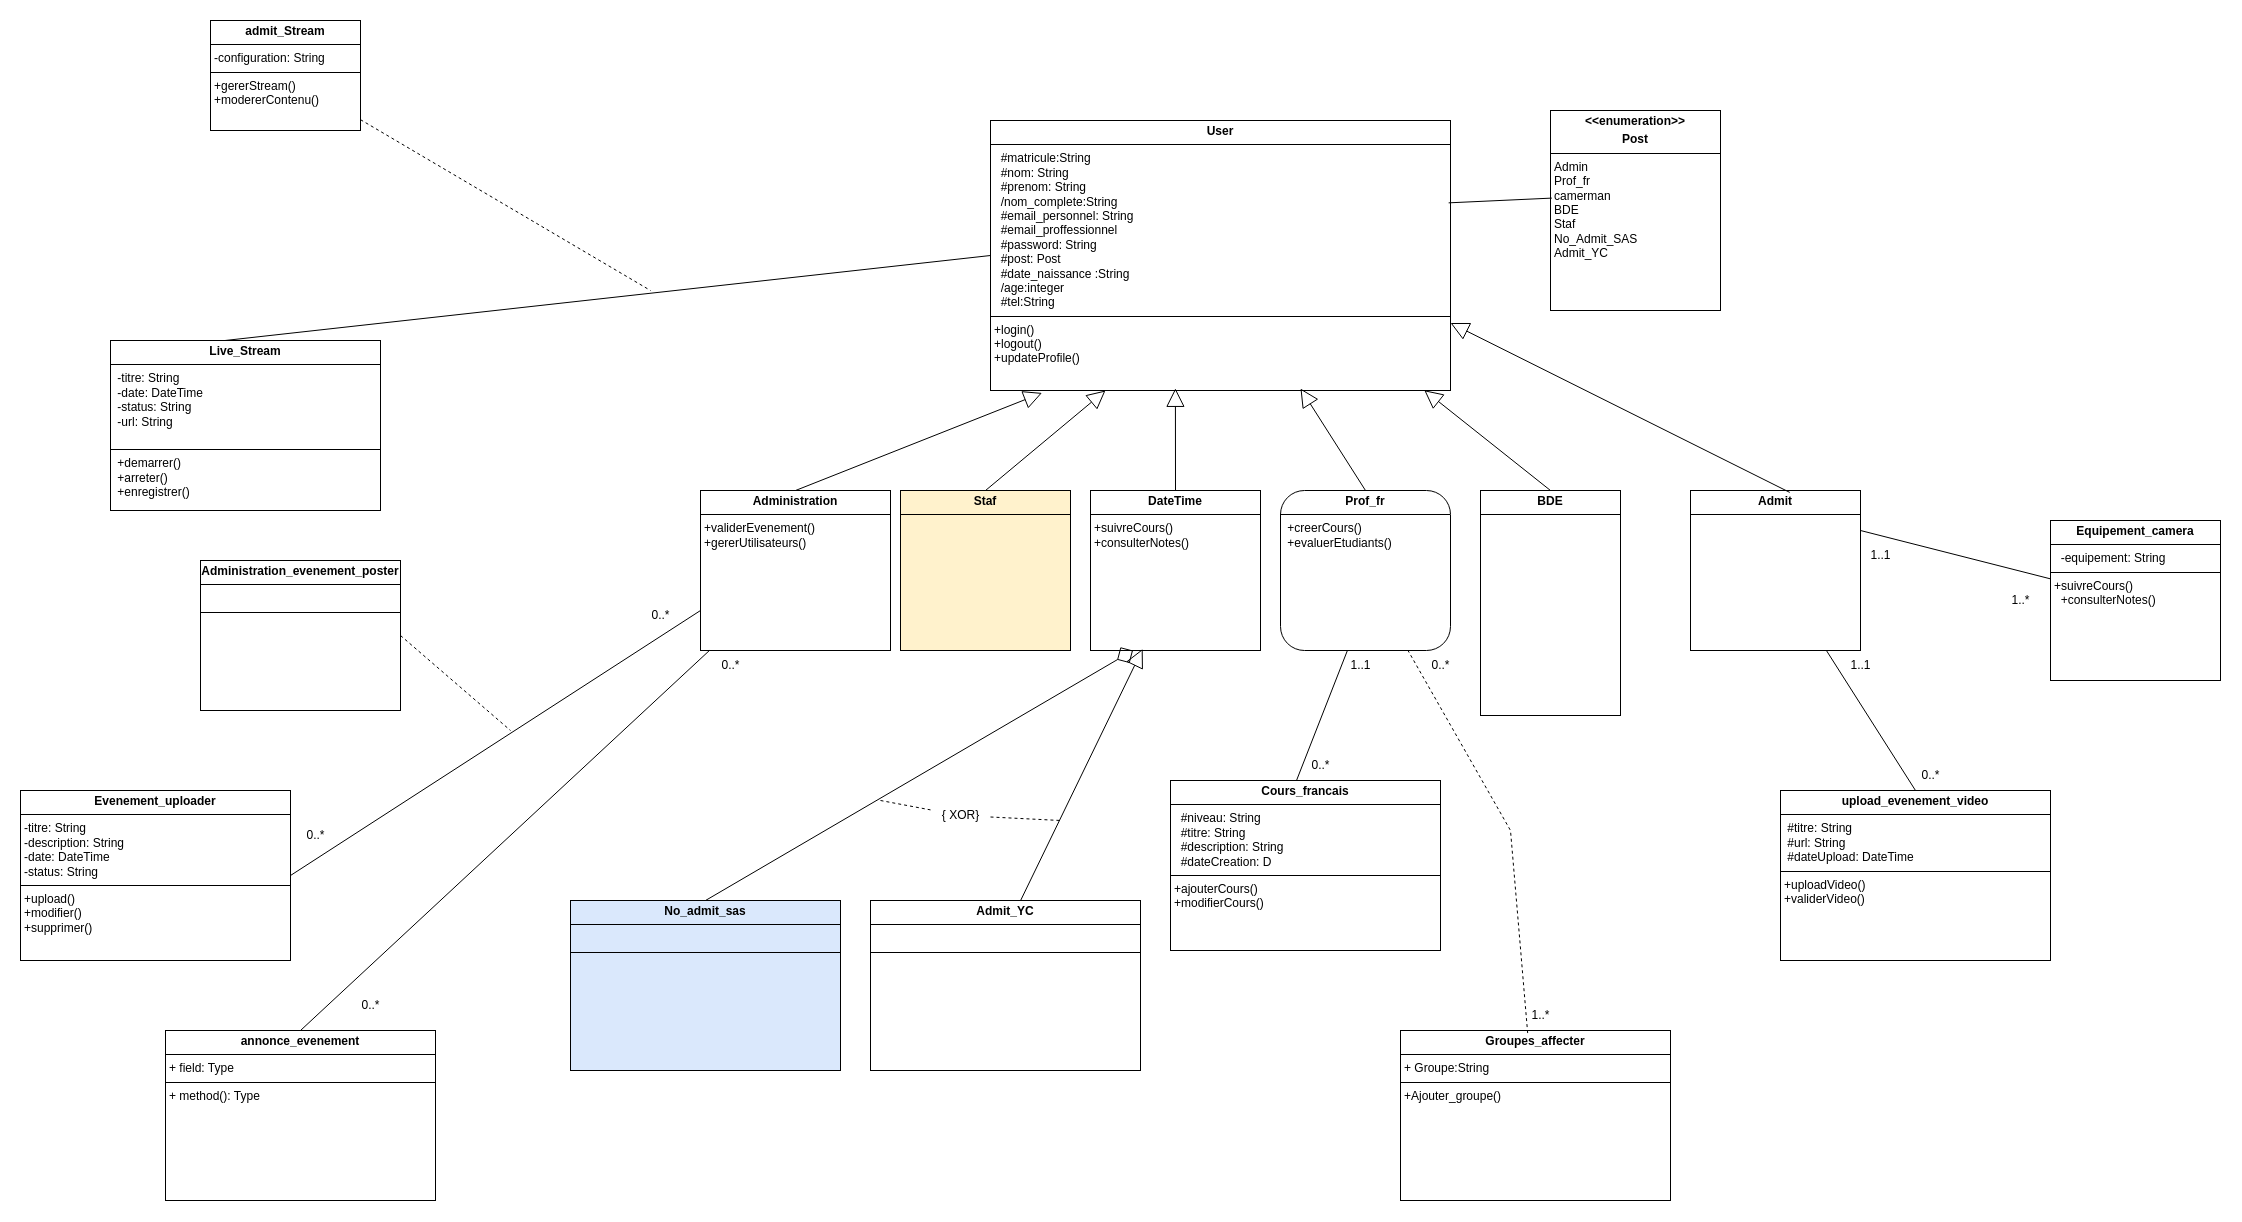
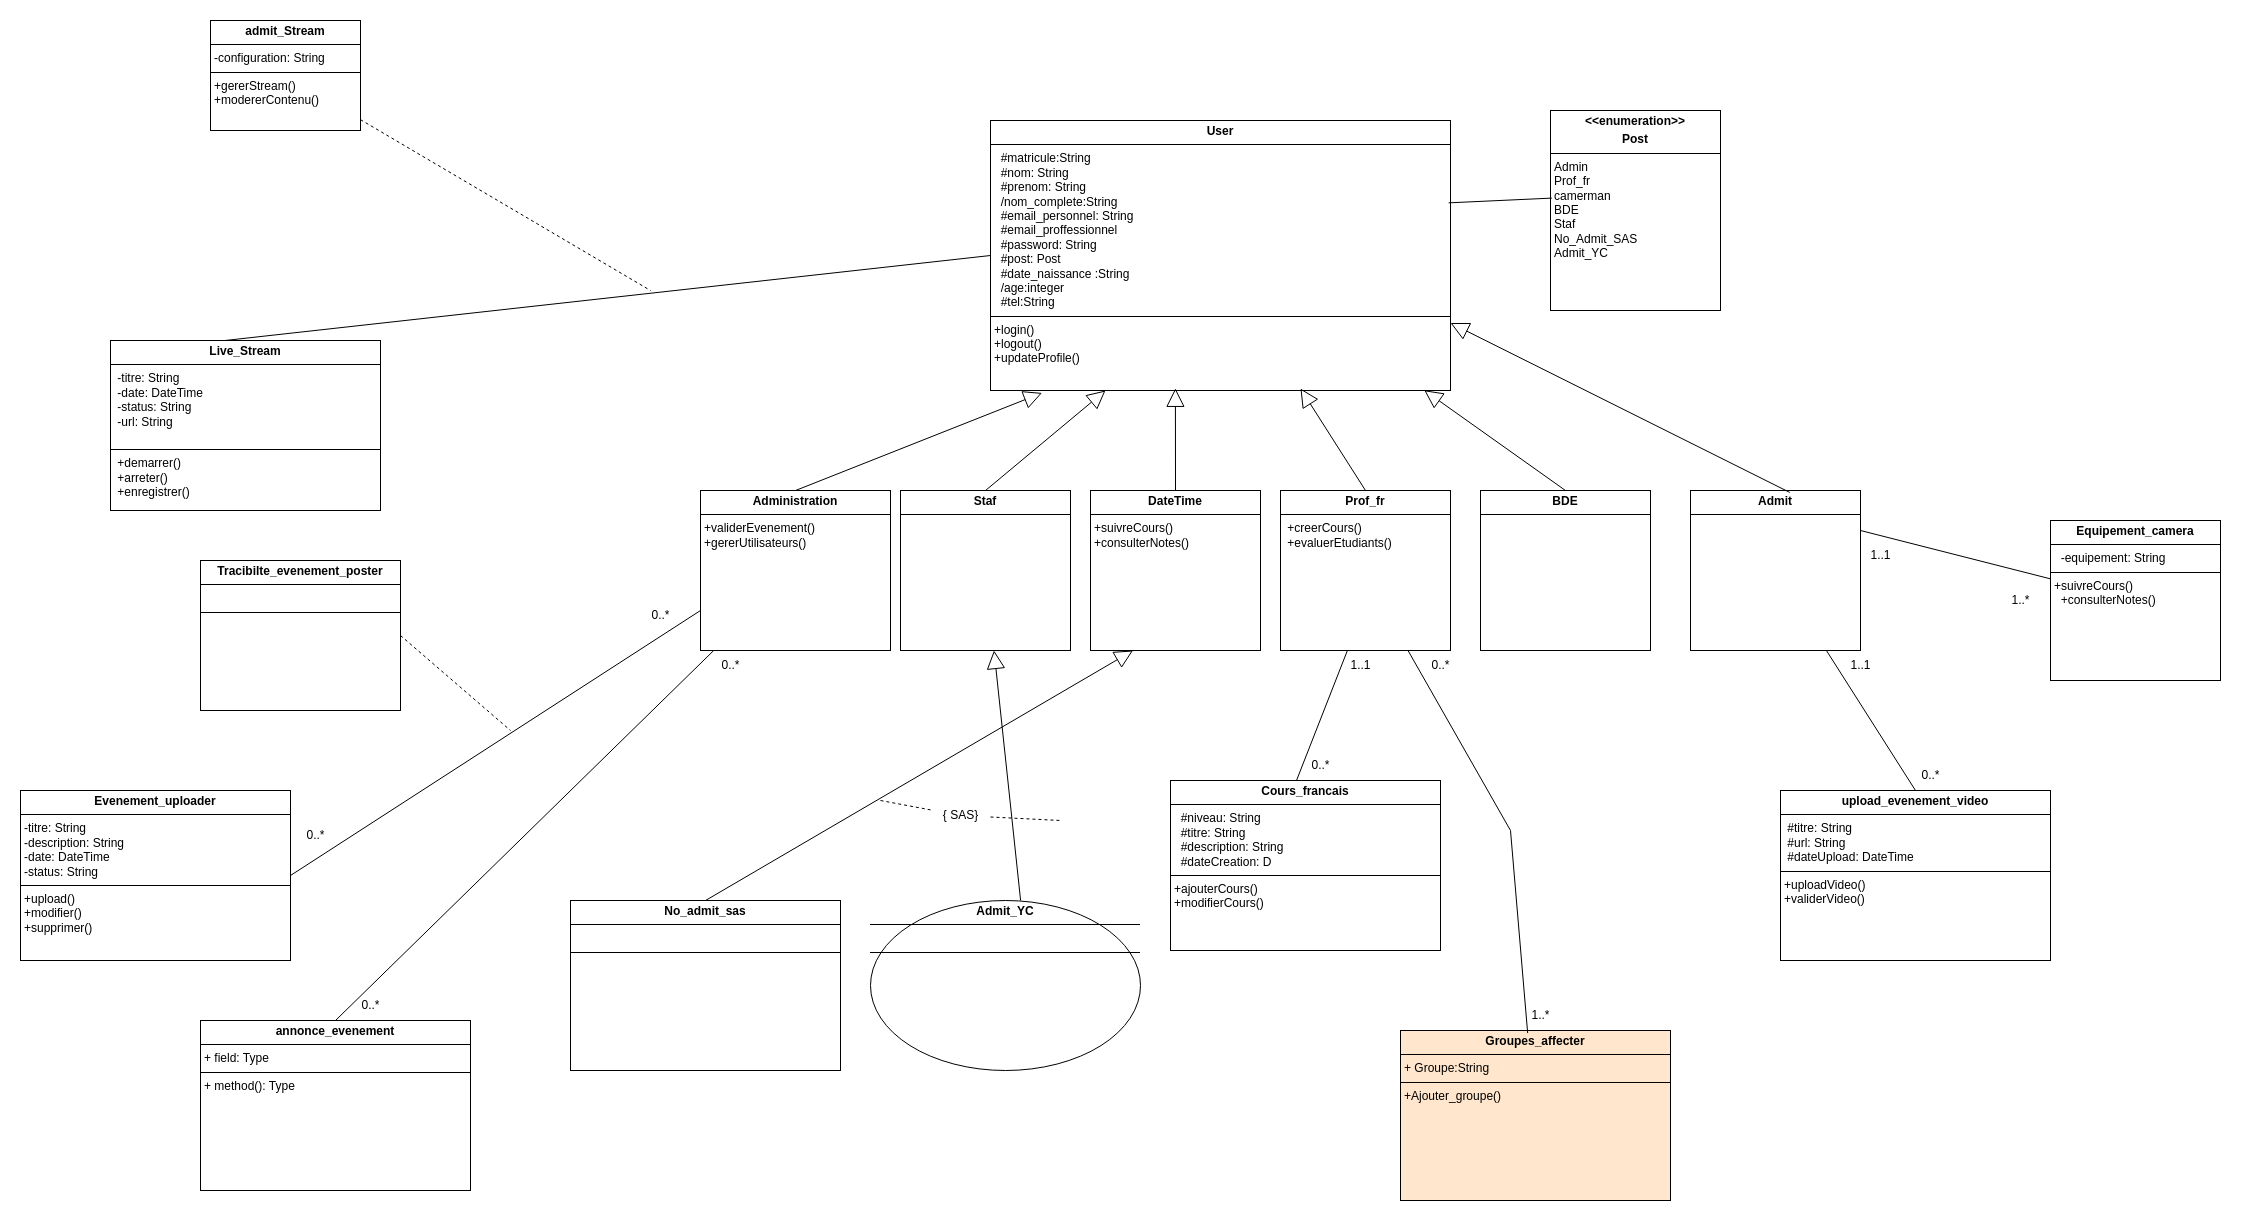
(300, 568) -> (287, 568)
(986, 571) -> (986, 571)
(1366, 571) -> (1366, 571)
(1551, 603) -> (1566, 571)
(1116, 660) -> (1116, 661)
(1077, 783) -> (1008, 785)
(961, 816) -> (961, 816)
(1510, 829) -> (1510, 829)
(706, 986) -> (706, 986)
(1006, 986) -> (1006, 986)
(301, 1116) -> (336, 1106)
(1536, 1116) -> (1536, 1116)
